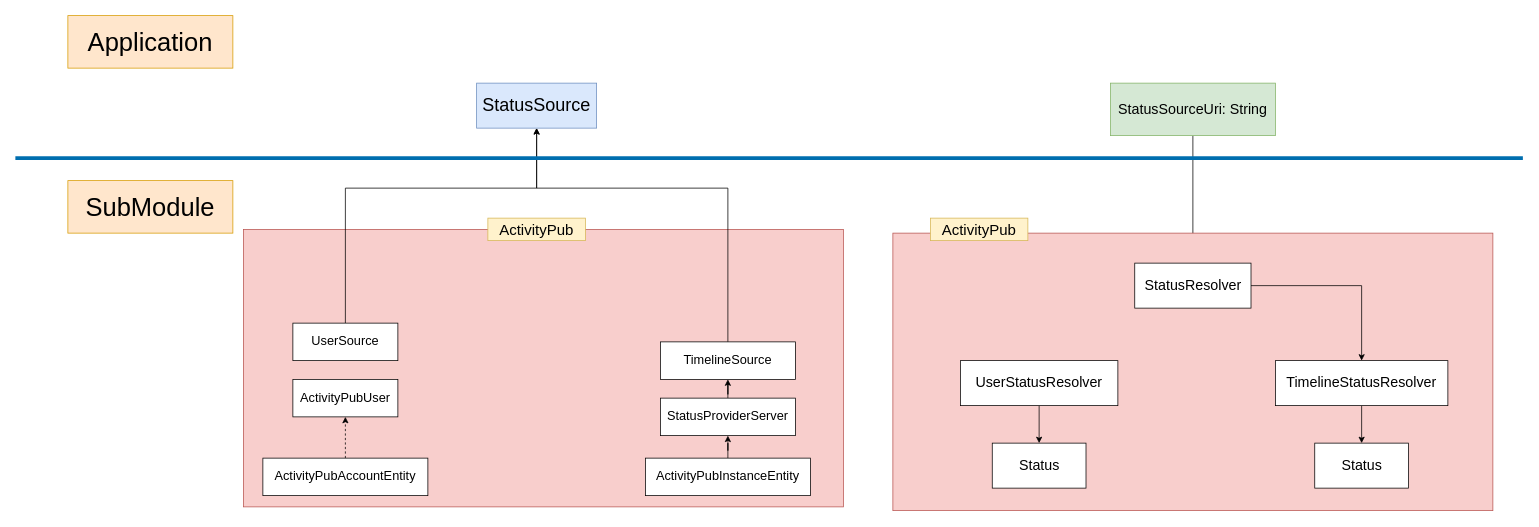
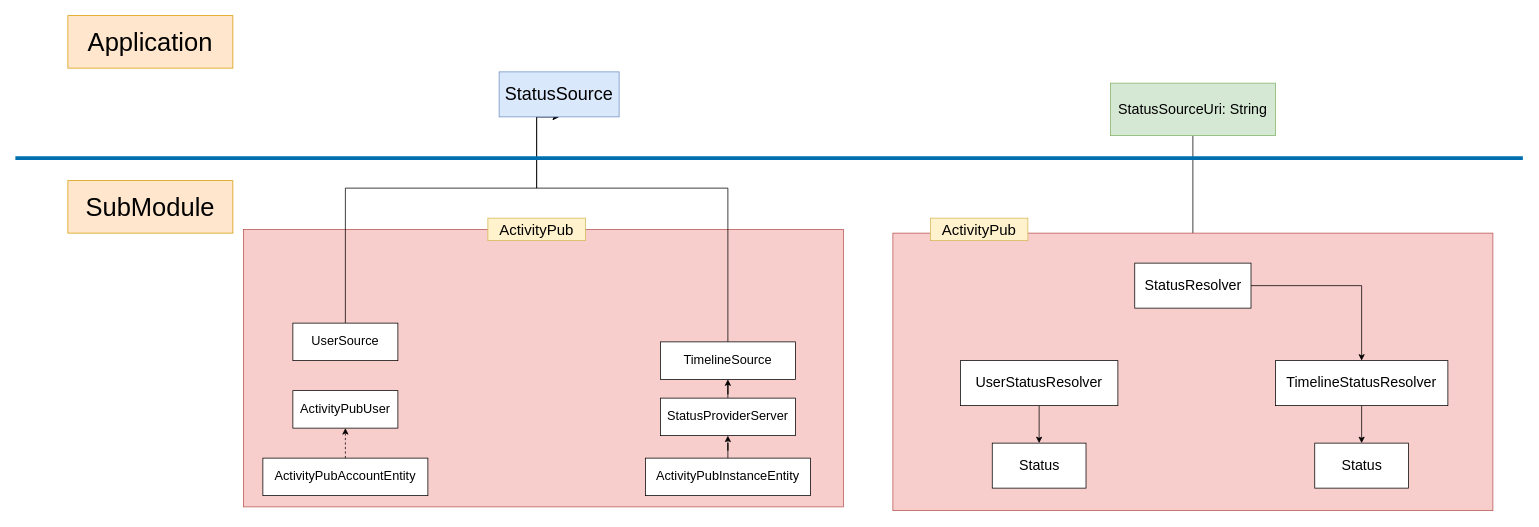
(537, 105) -> (559, 94)
(345, 398) -> (345, 409)
